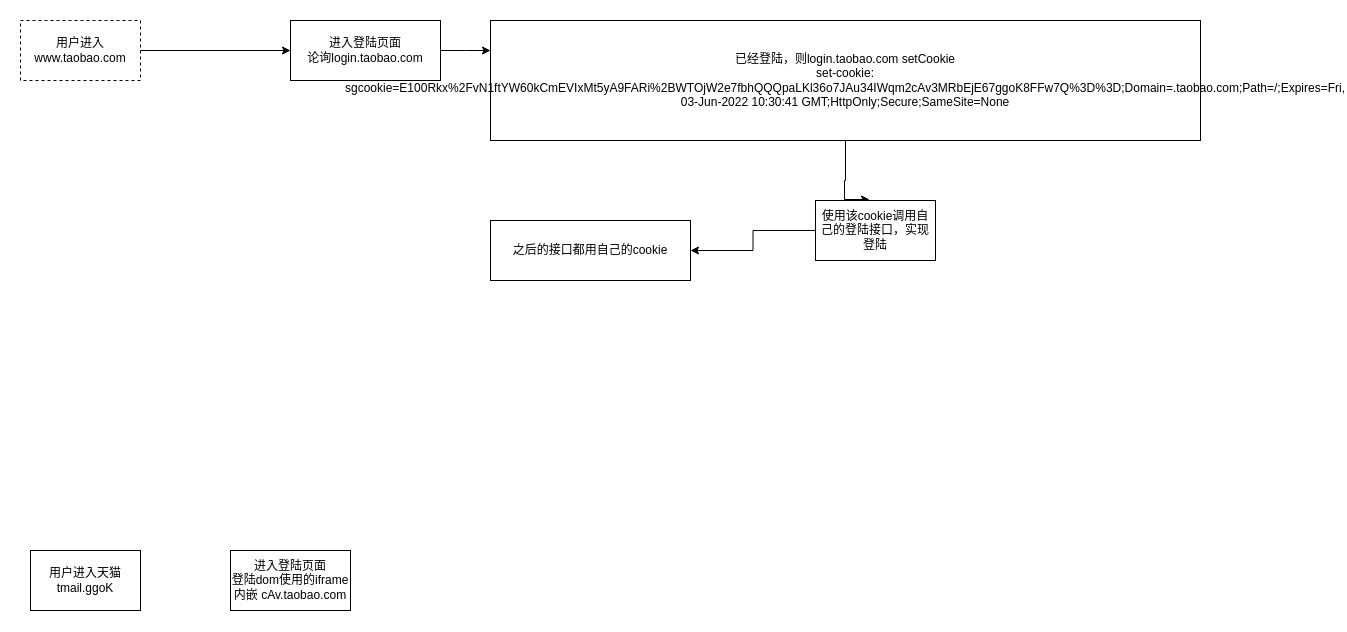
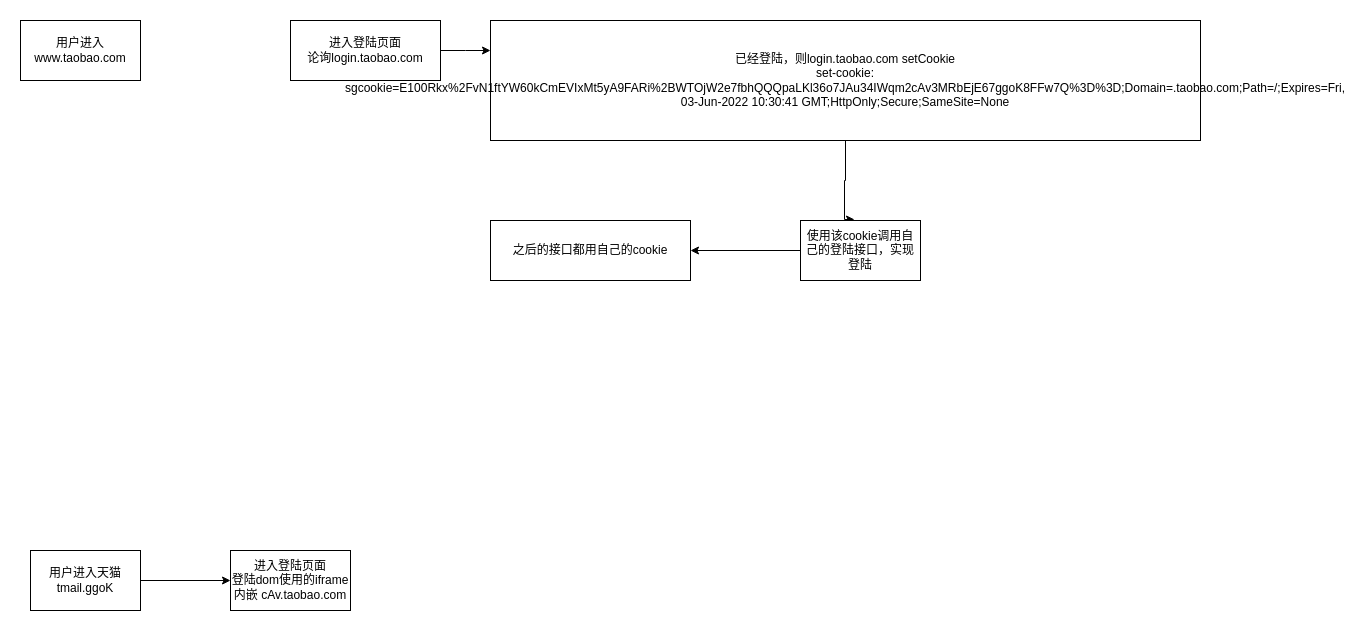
(81, 51) -> (81, 51)
(212, 51) -> none
(876, 231) -> (861, 251)
none -> (182, 581)
